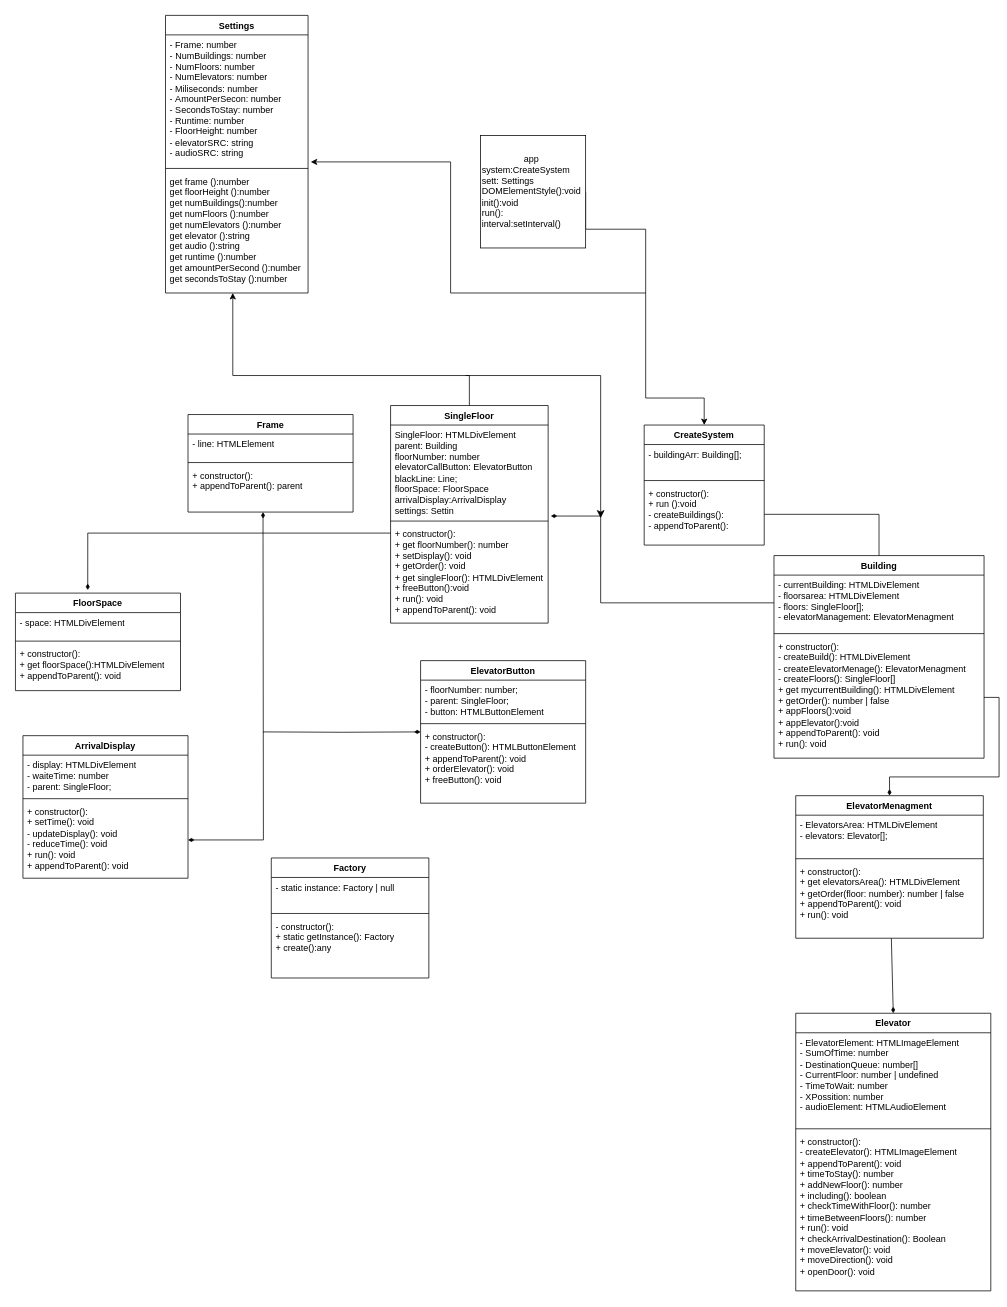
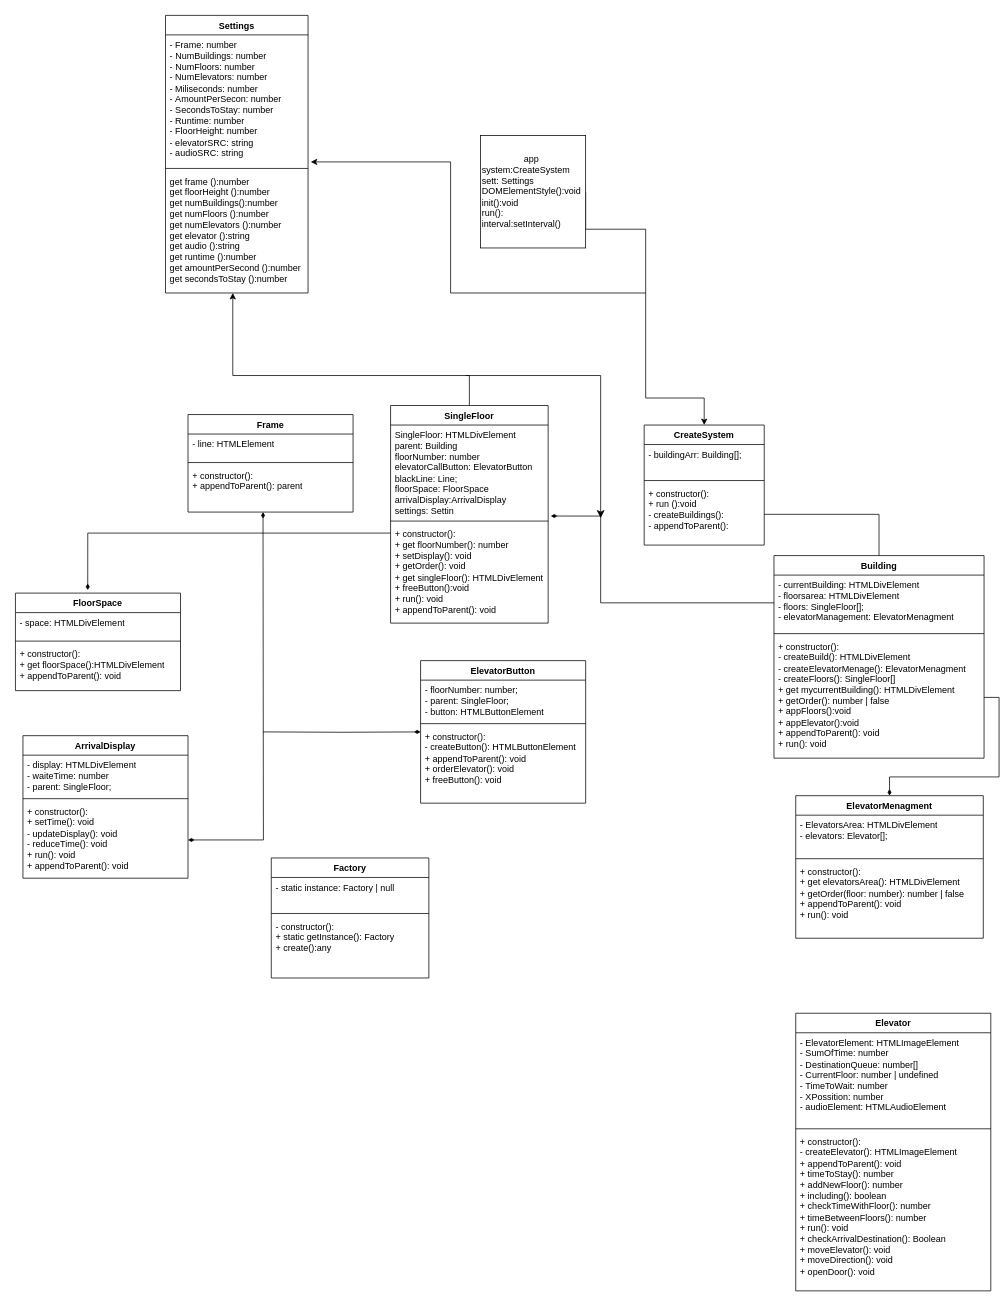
(892, 987) -> none
